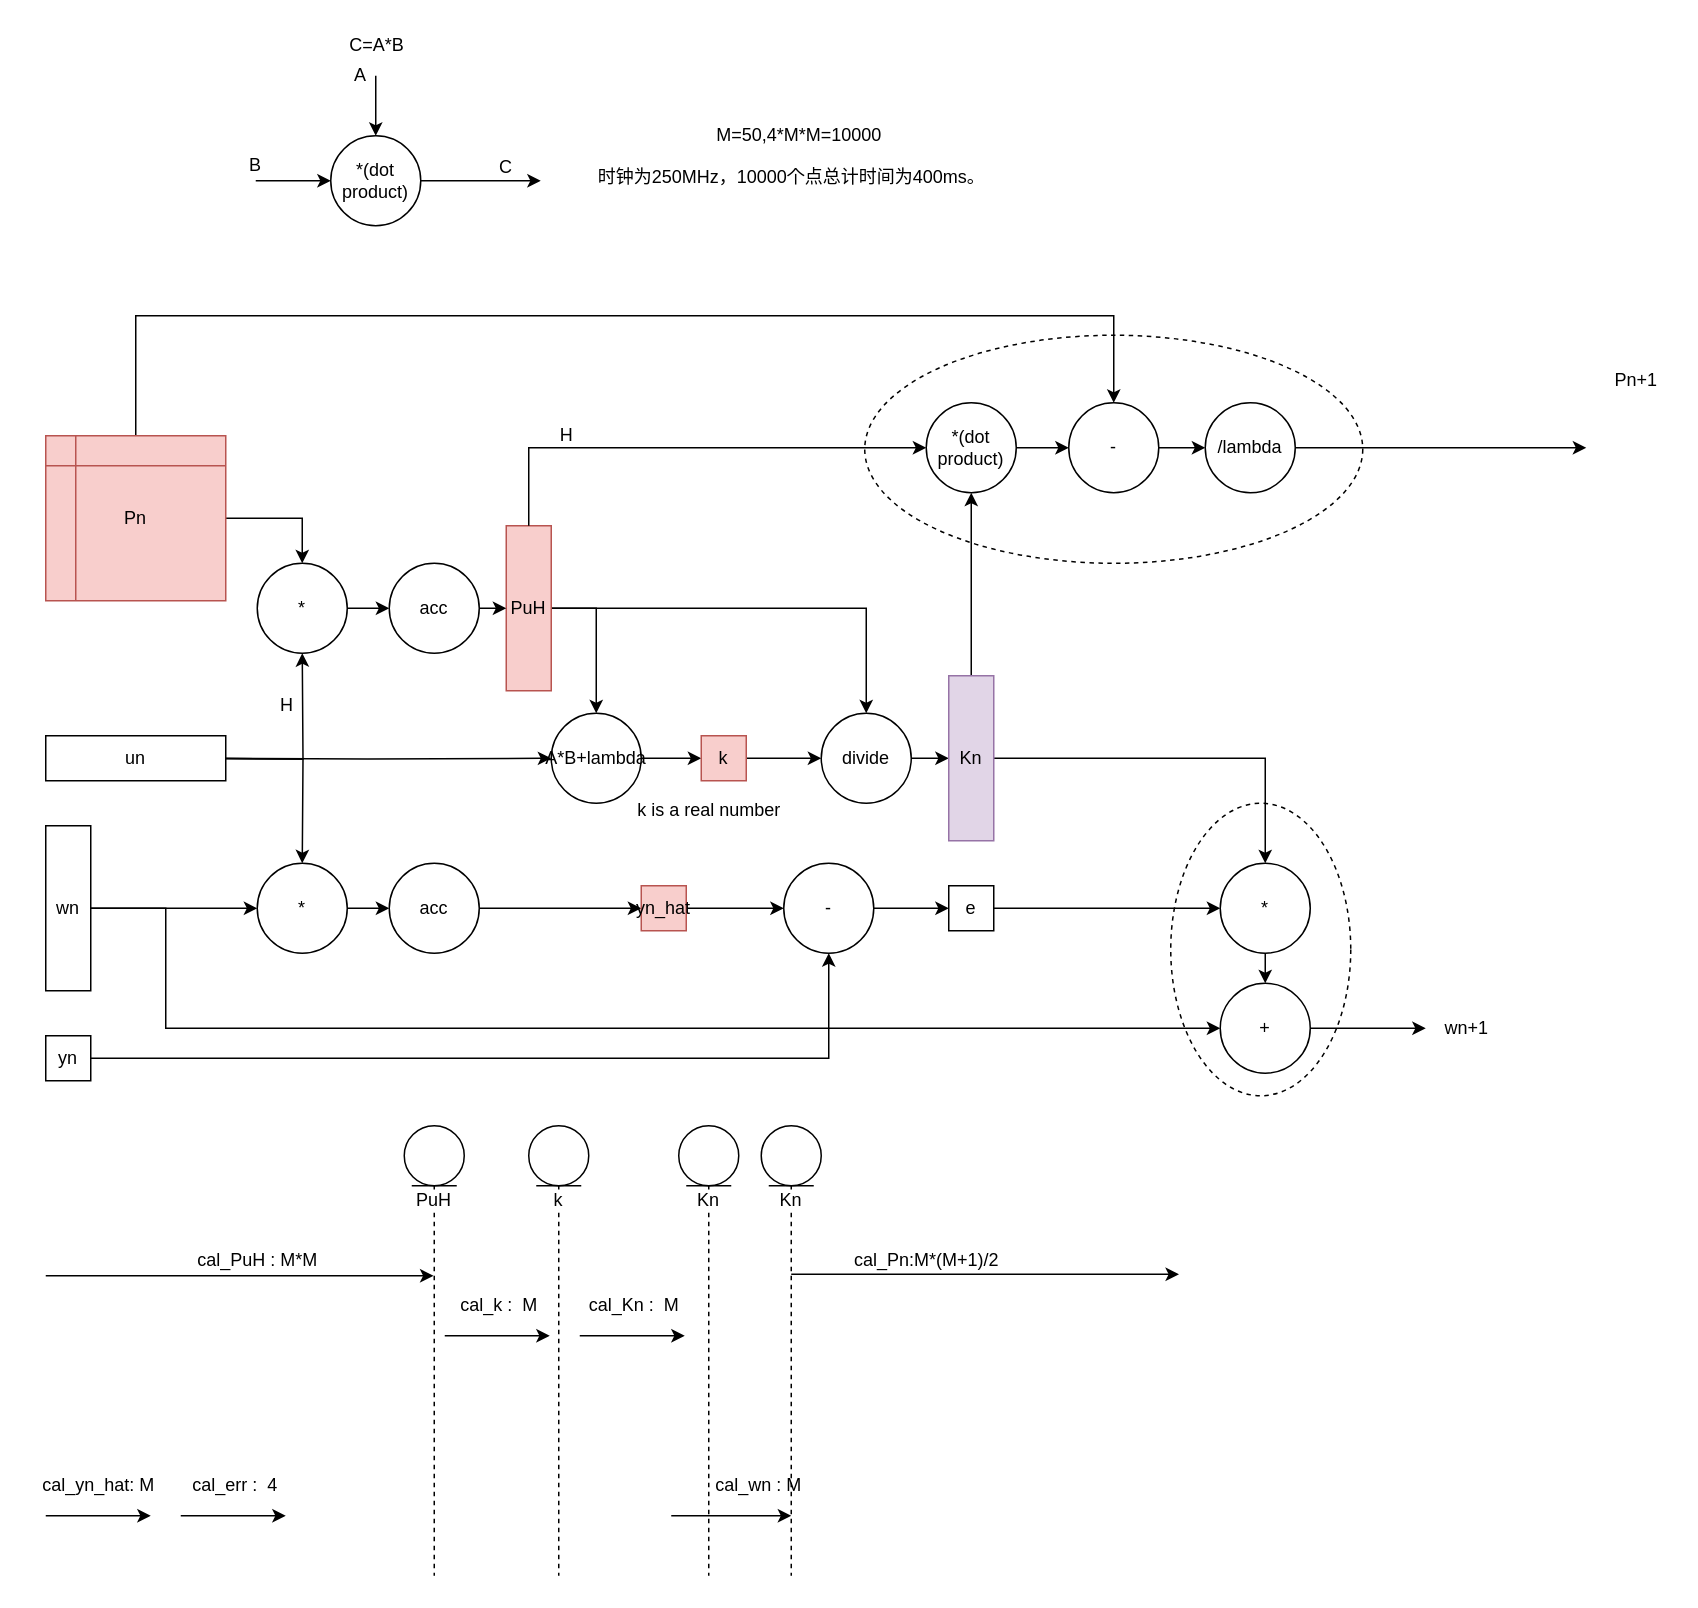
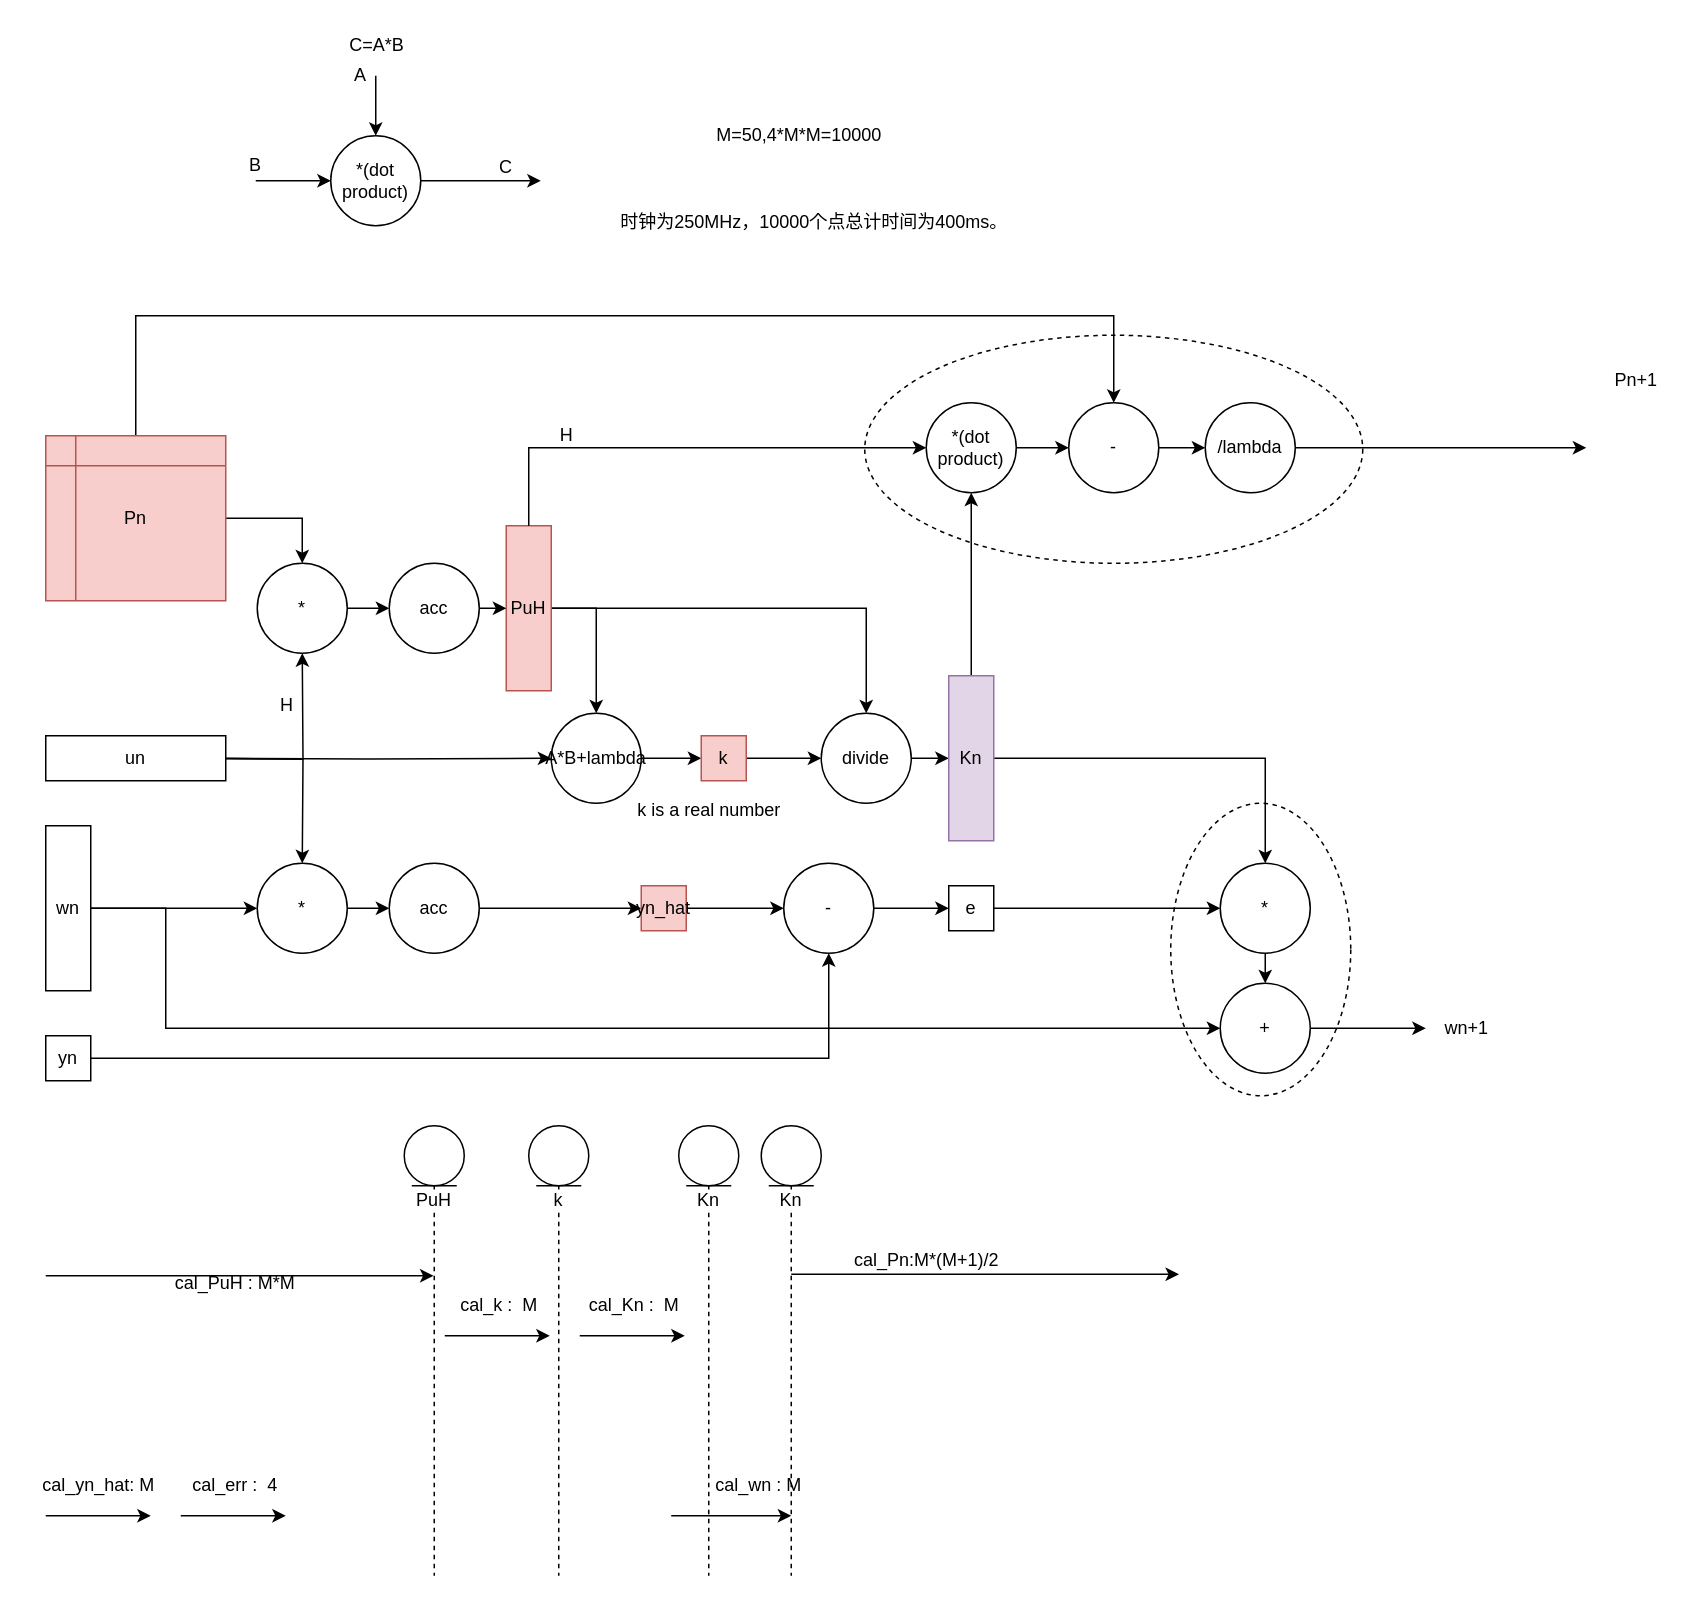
(791, 178) -> (814, 223)
(257, 1261) -> (235, 1283)
